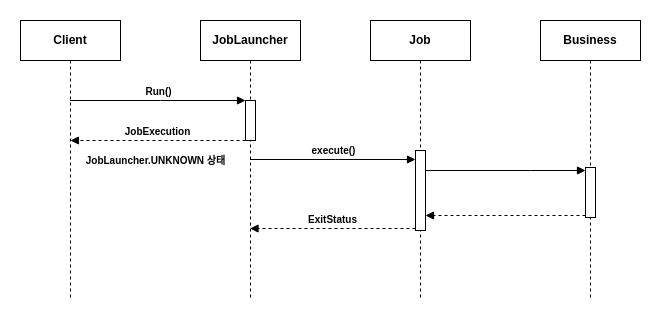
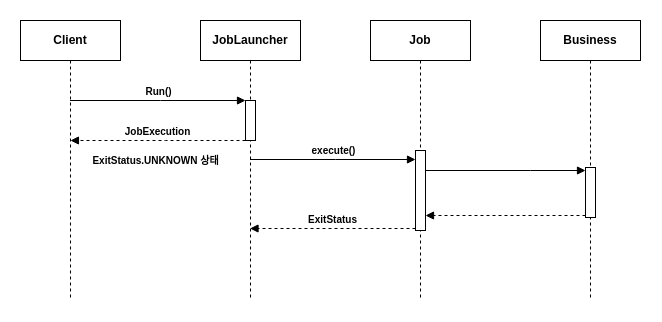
(156, 161) -> (156, 161)
